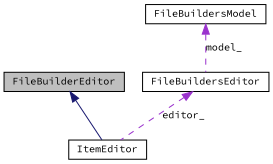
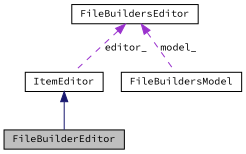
(206, 53) -> (161, 52)
(89, 120) -> (64, 116)
